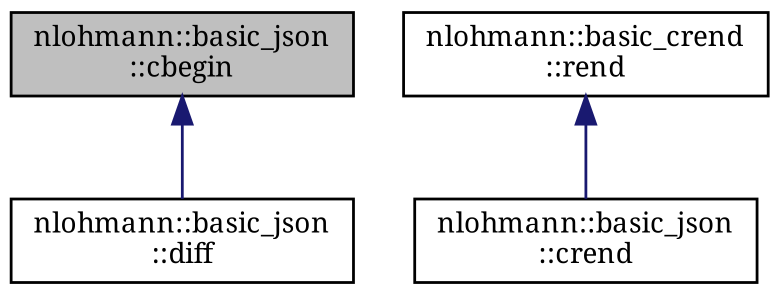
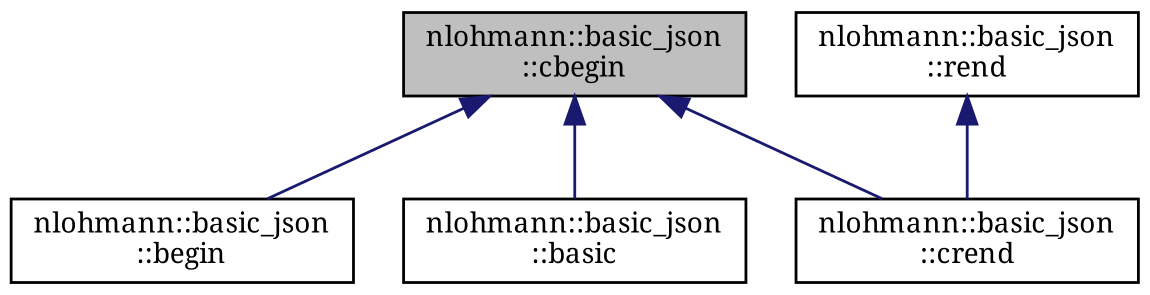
(586, 54) -> (967, 54)
none -> (784, 153)
(182, 241) -> (575, 241)
none -> (182, 241)
